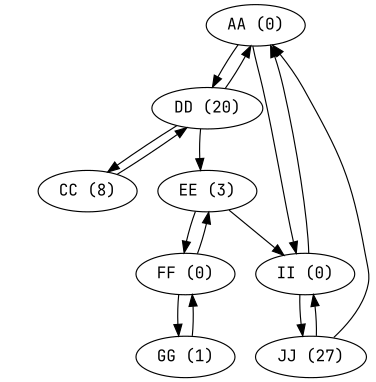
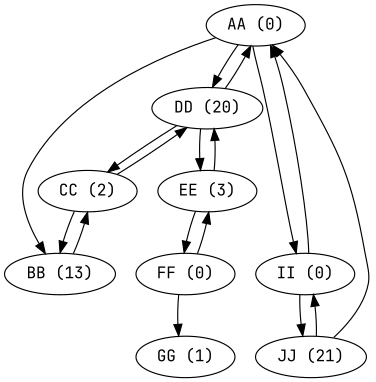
(88, 191) -> (88, 191)
(252, 229) -> (215, 155)
none -> (60, 274)
(193, 321) -> none
(311, 357) -> (311, 357)
